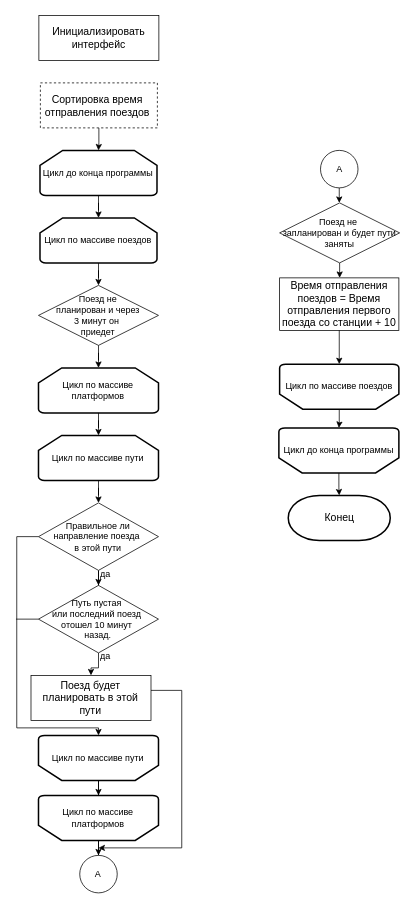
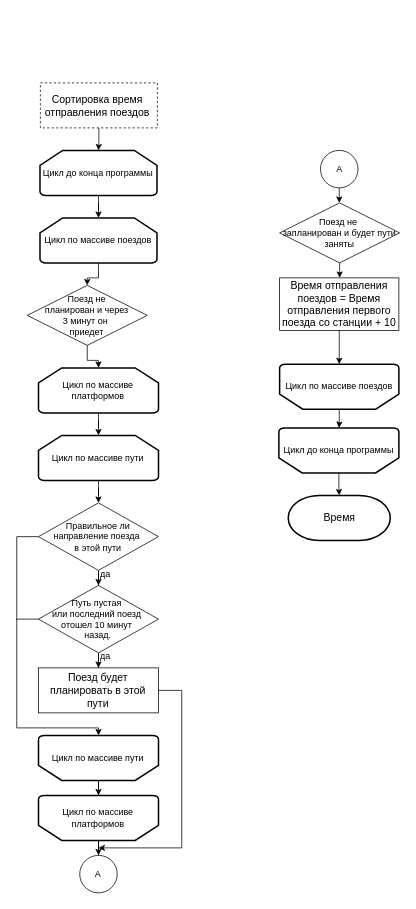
(99, 38) -> none
(98, 315) -> (87, 315)
(339, 518) -> (339, 518)
(91, 698) -> (98, 690)
